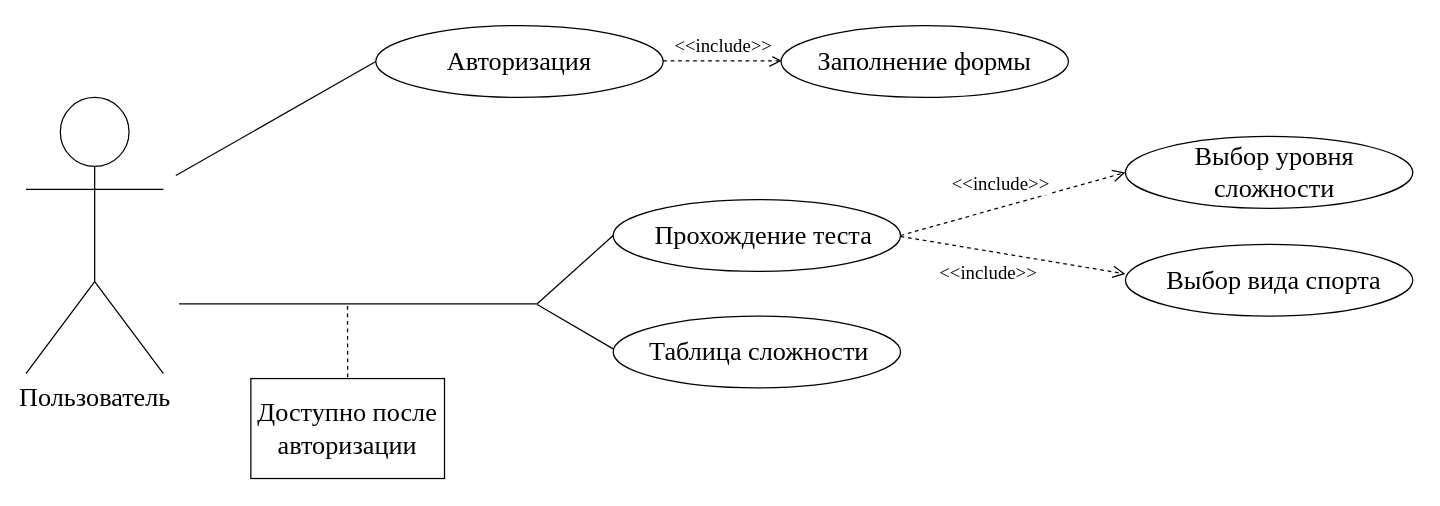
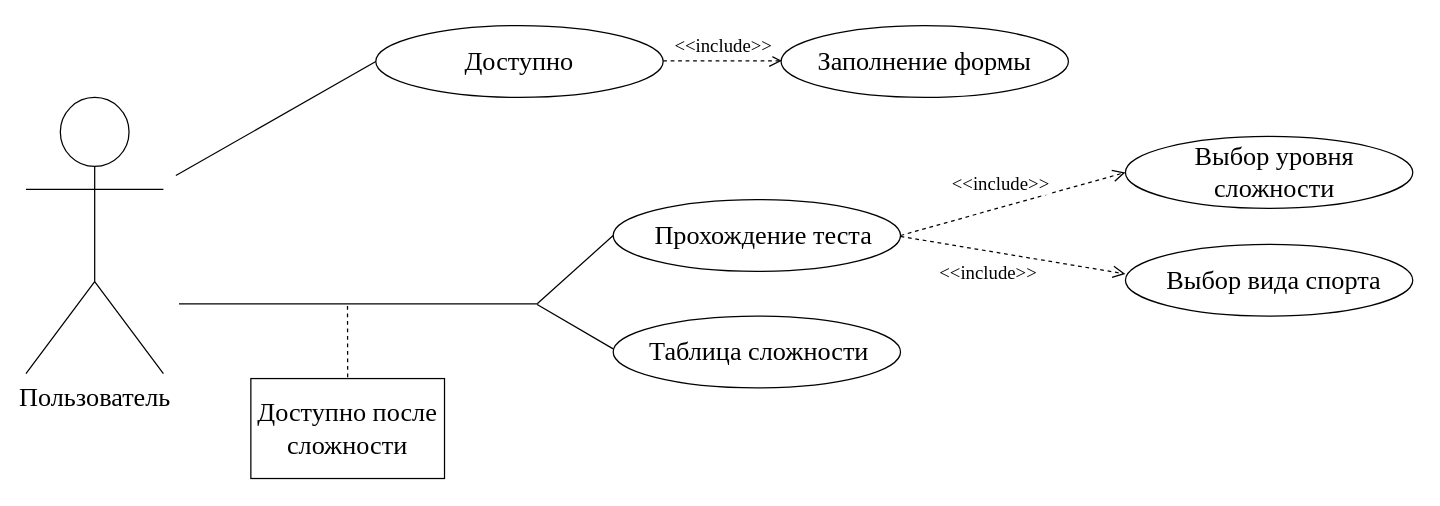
(519, 62) -> (519, 62)
(348, 429) -> (348, 429)
